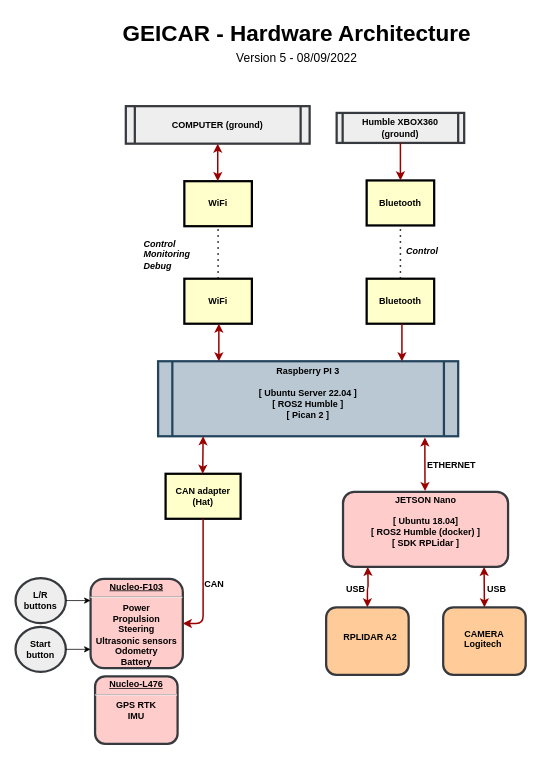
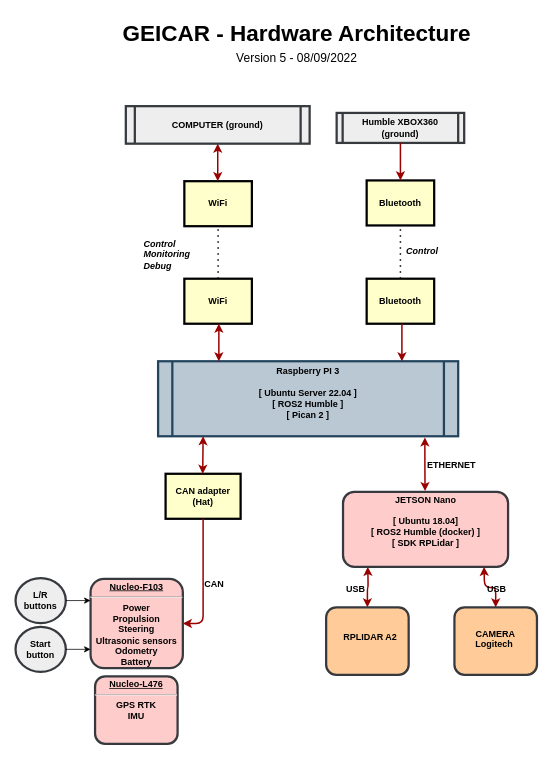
(484, 641) -> (495, 641)
